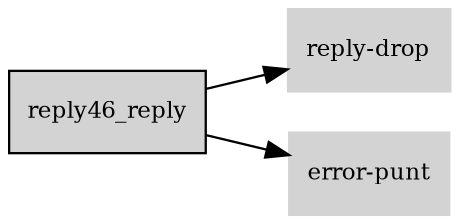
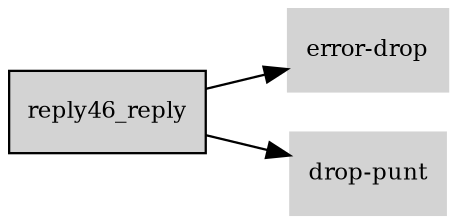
(369, 50) -> (368, 50)
(369, 174) -> (368, 174)
